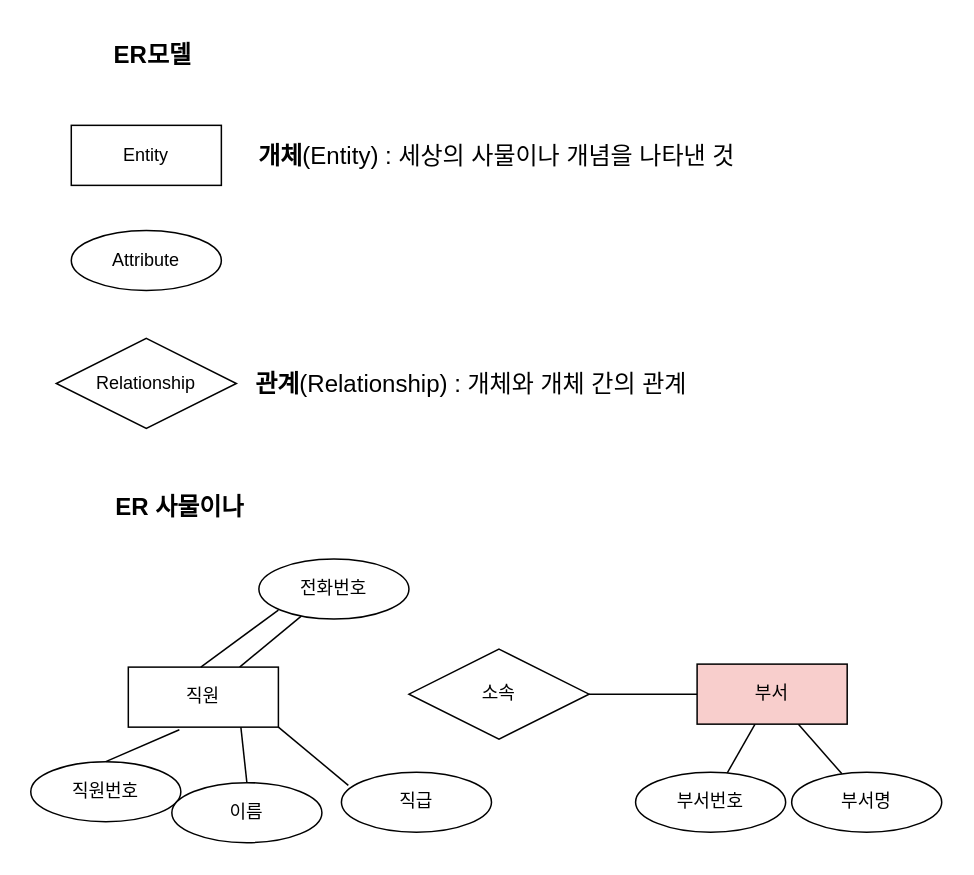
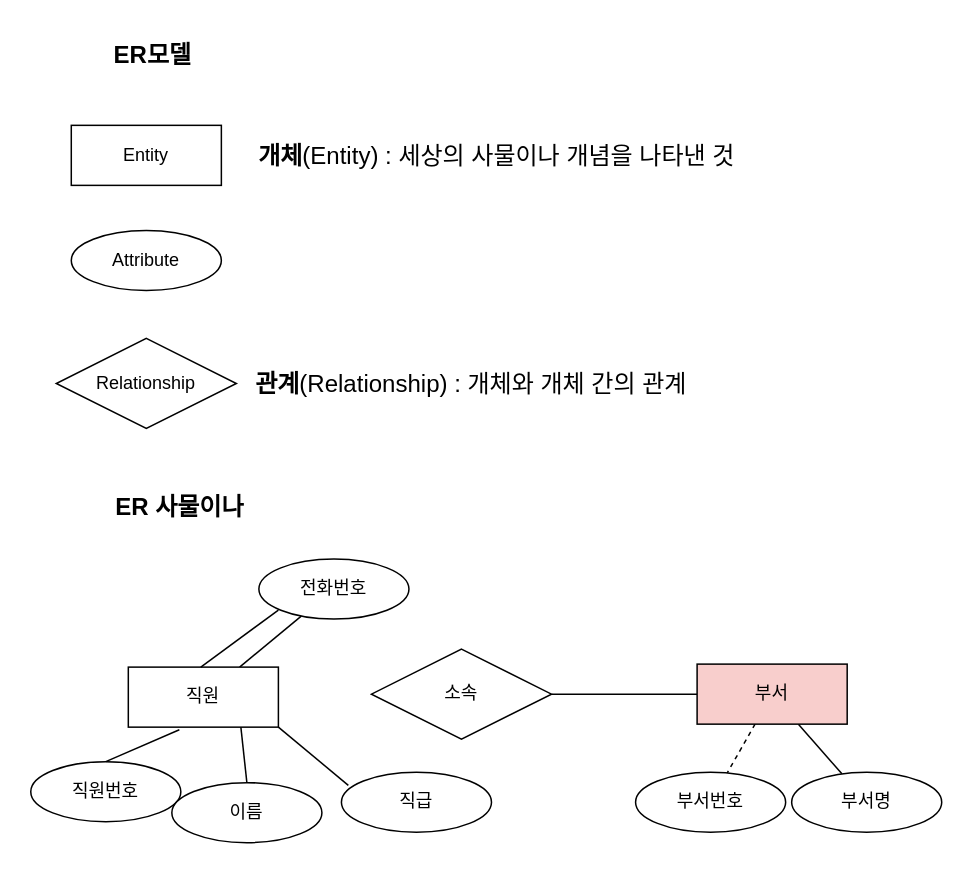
(499, 694) -> (461, 694)
(739, 750) -> (739, 750)
